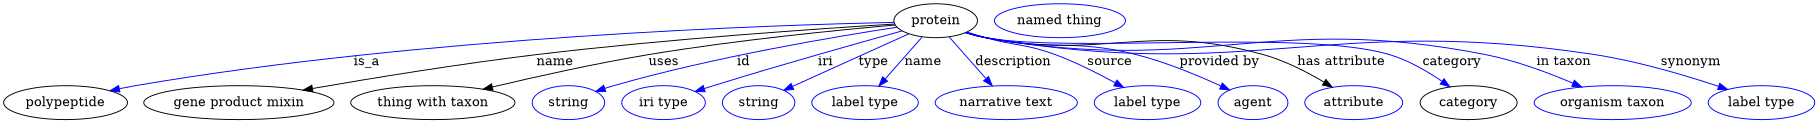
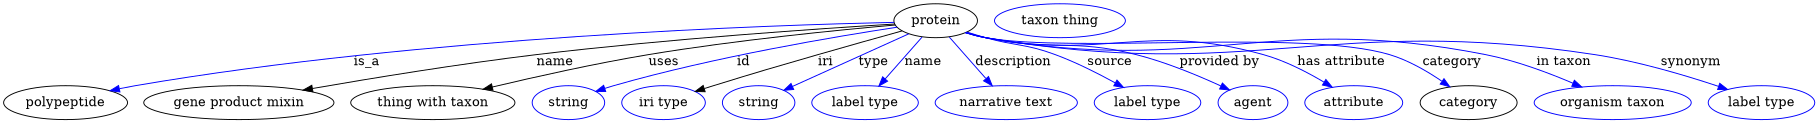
(1060, 21) -> (1060, 21)
(1148, 41) -> (1148, 41)
(803, 59) -> (803, 59)
